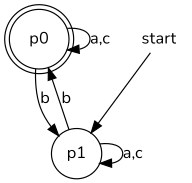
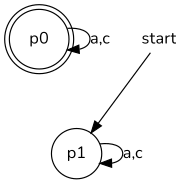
(38, 99) -> none
(61, 104) -> none
